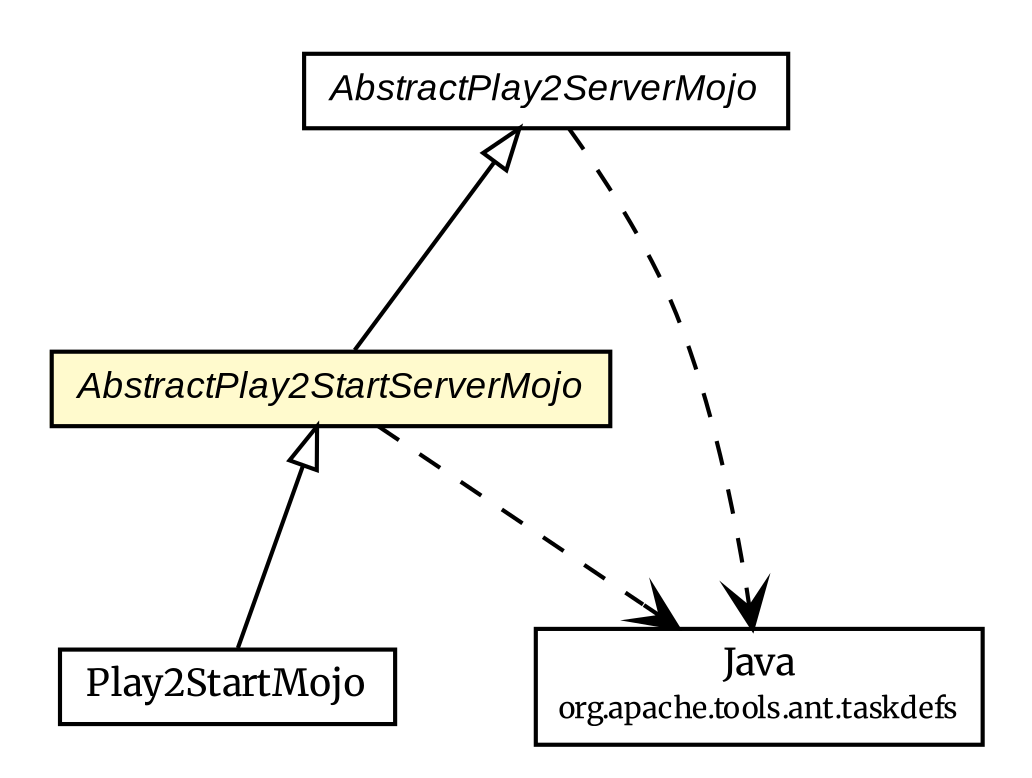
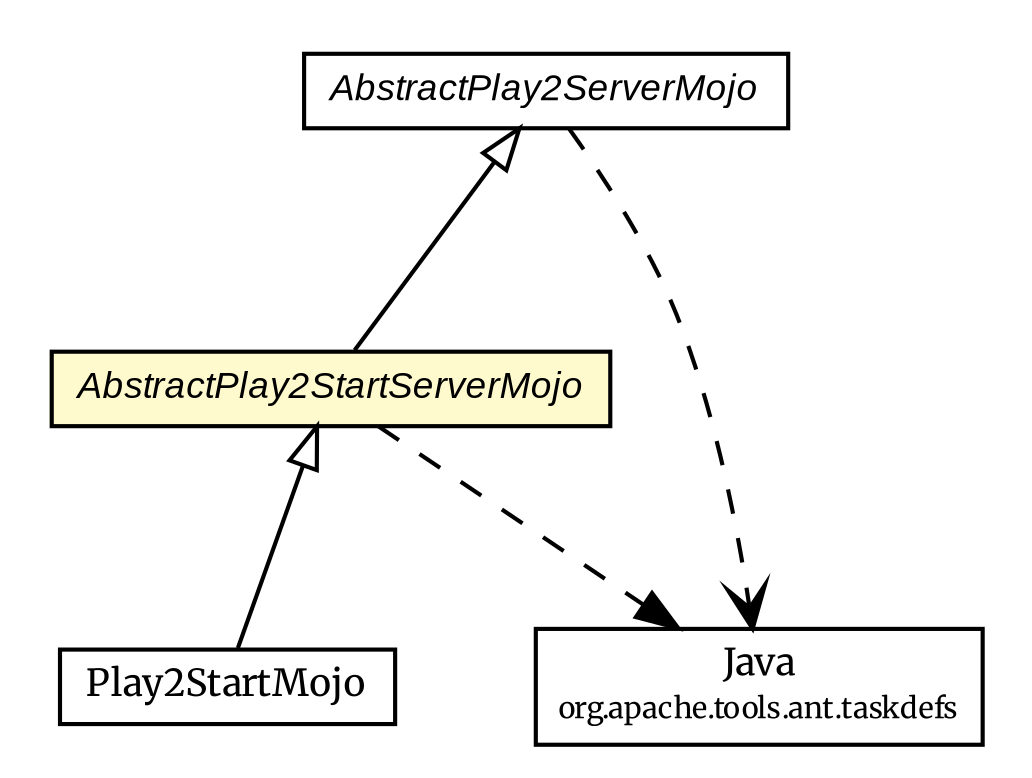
(511, 515) -> (511, 515)
